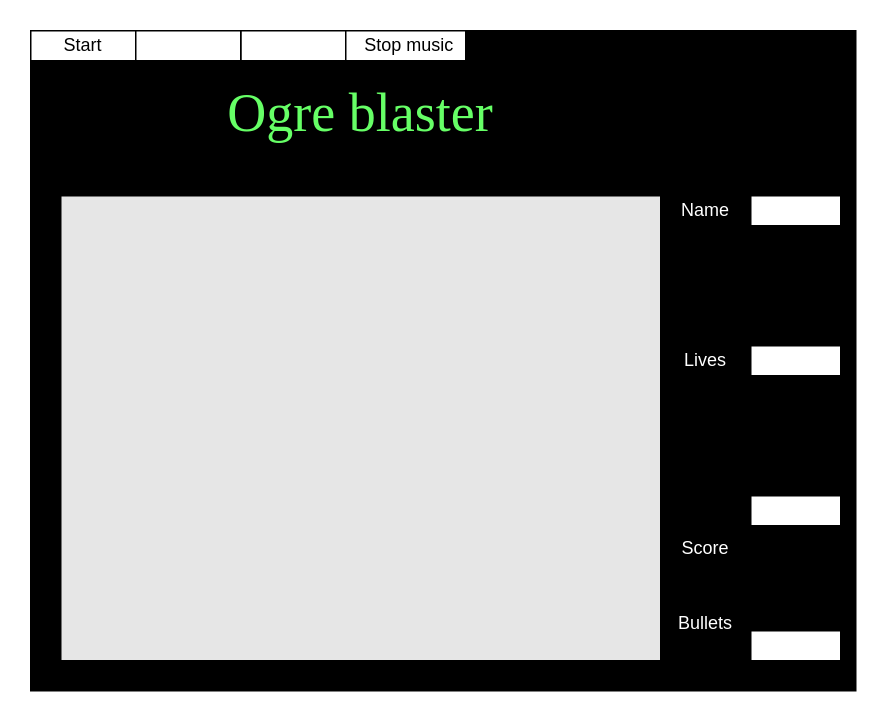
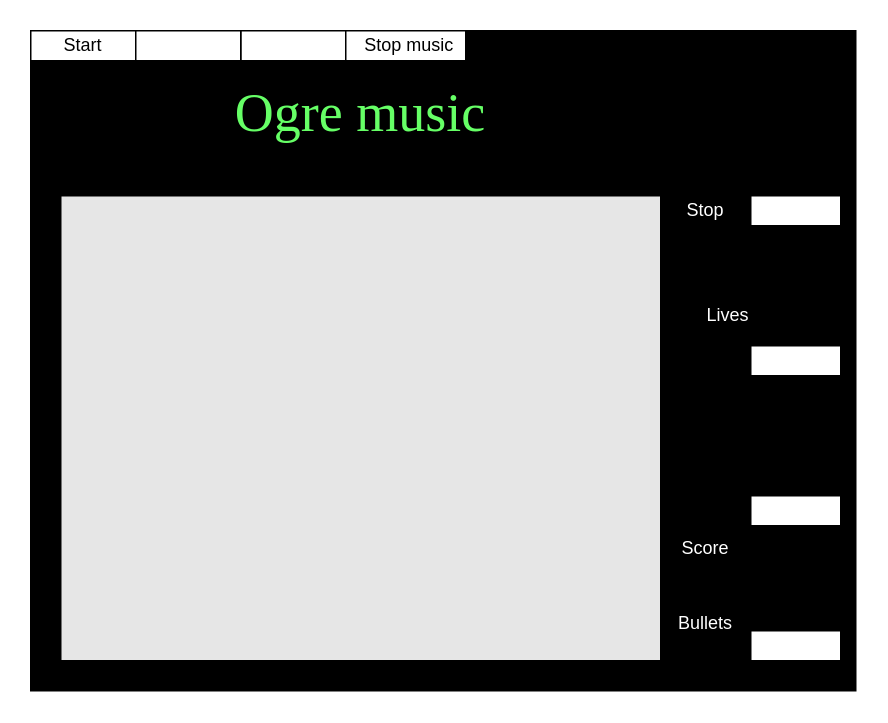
(361, 113) -> (361, 113)
(706, 211) -> (706, 211)
(706, 361) -> (728, 316)
